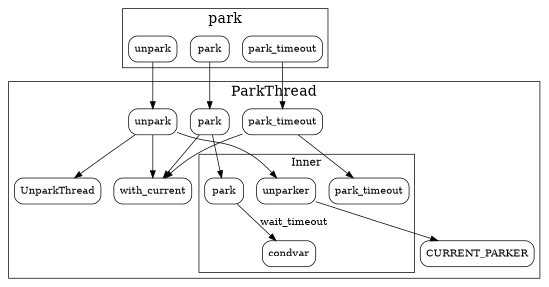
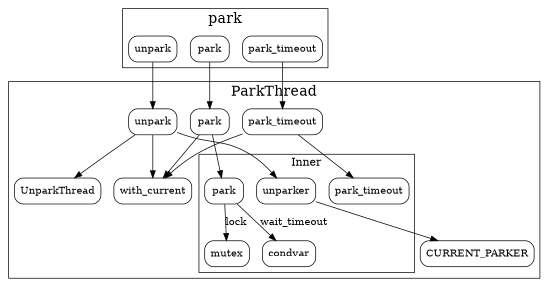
none -> (227, 254)
